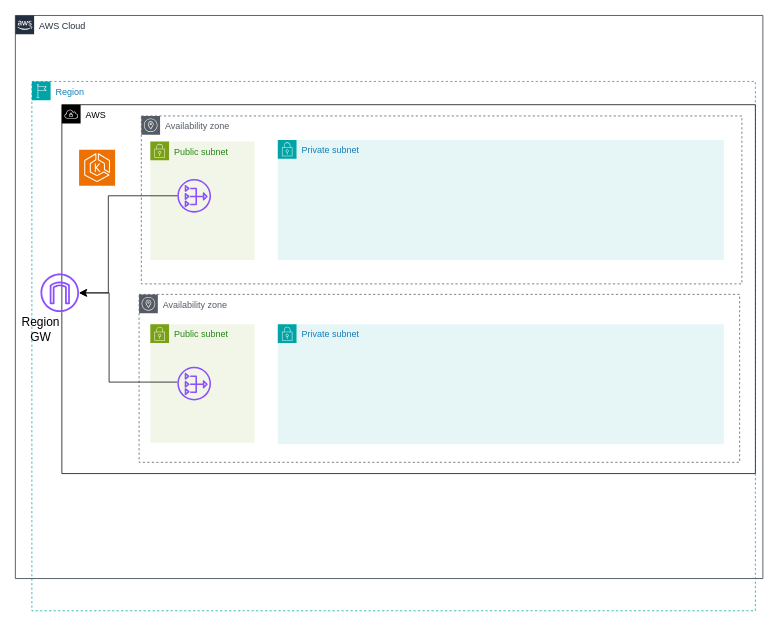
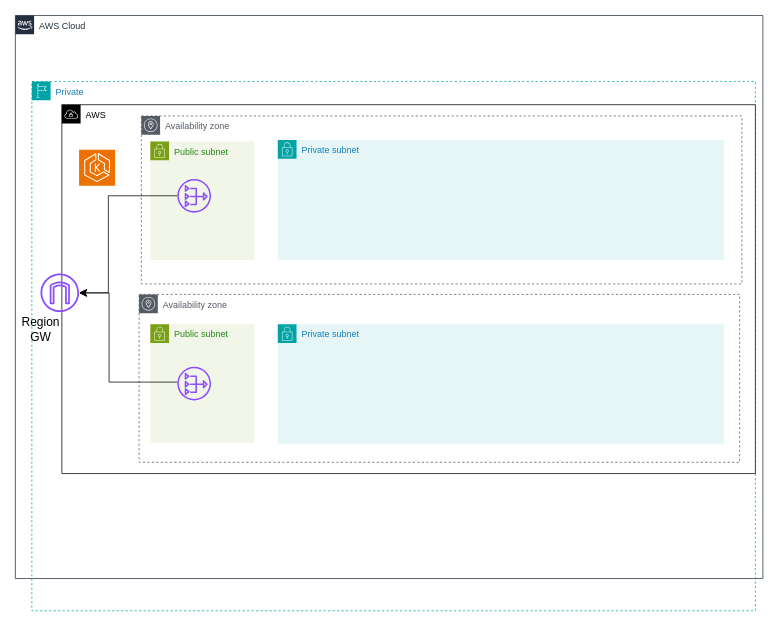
(70, 92) -> (72, 92)
